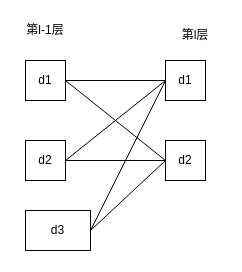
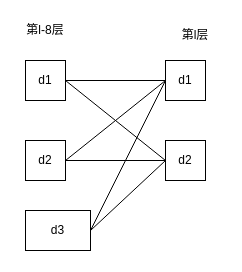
(46, 31) -> (46, 31)
